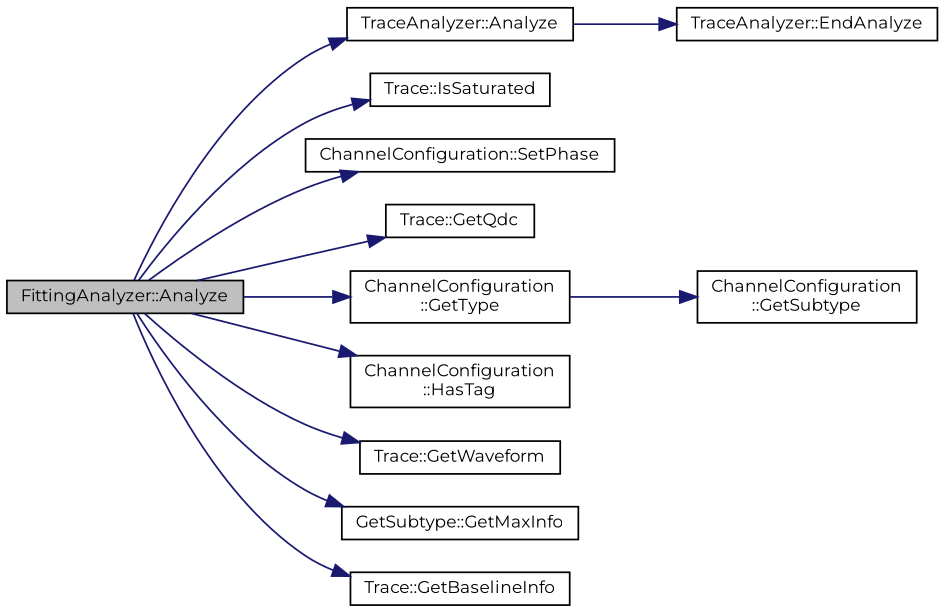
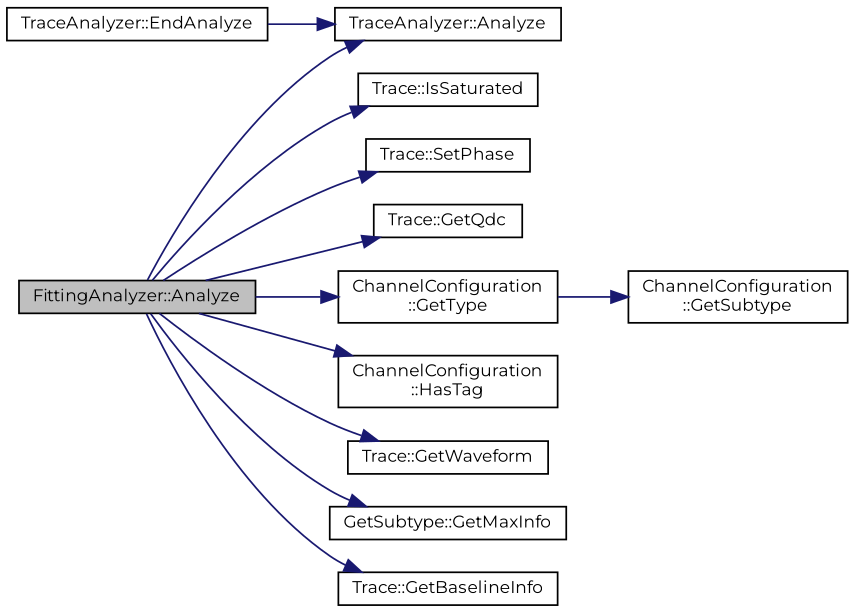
(616, 24) -> (293, 24)
(460, 155) -> (448, 155)
